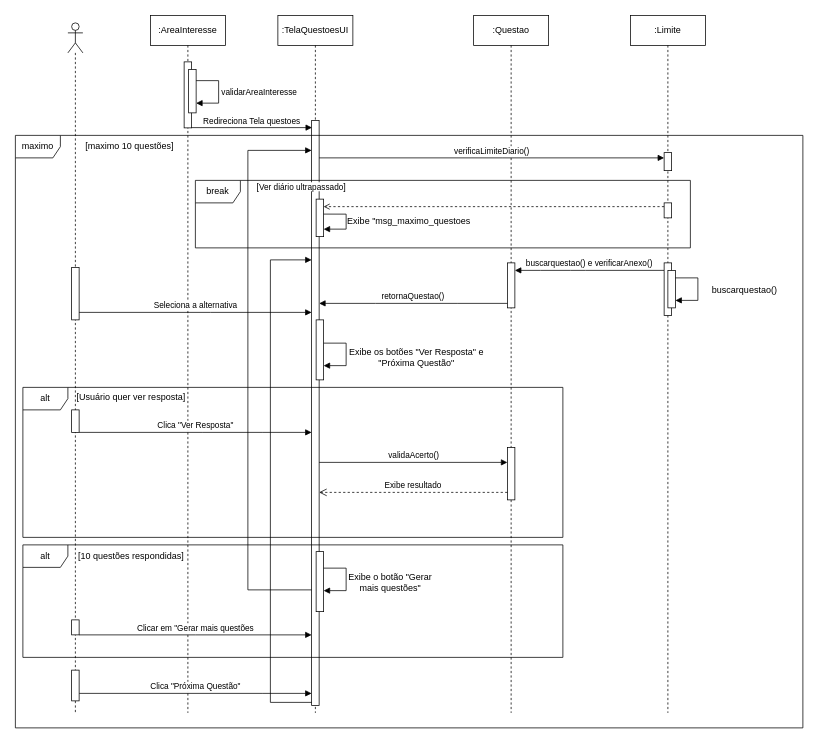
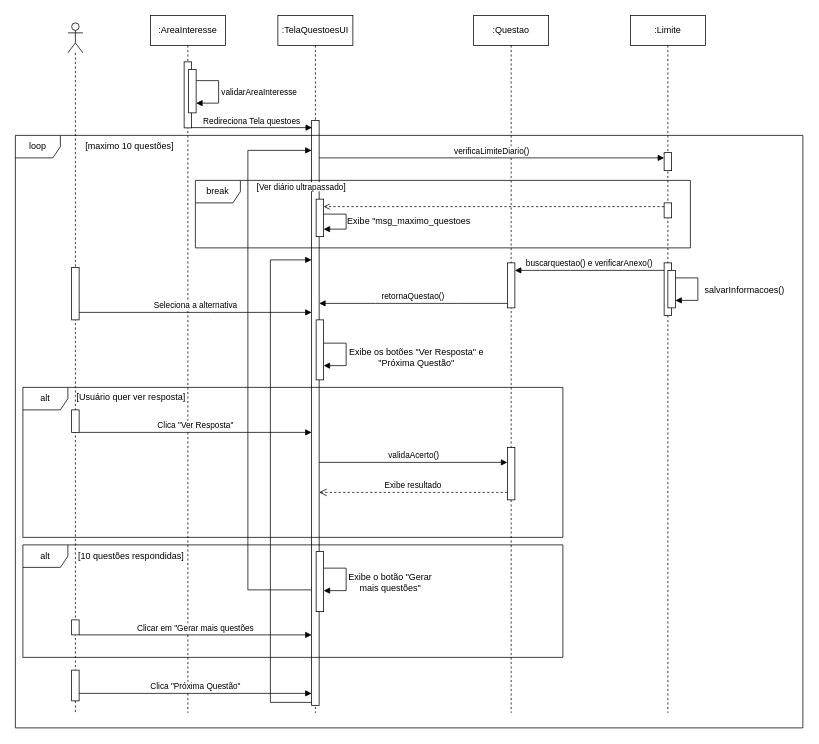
(38, 147) -> (38, 147)
(745, 290) -> (745, 290)
